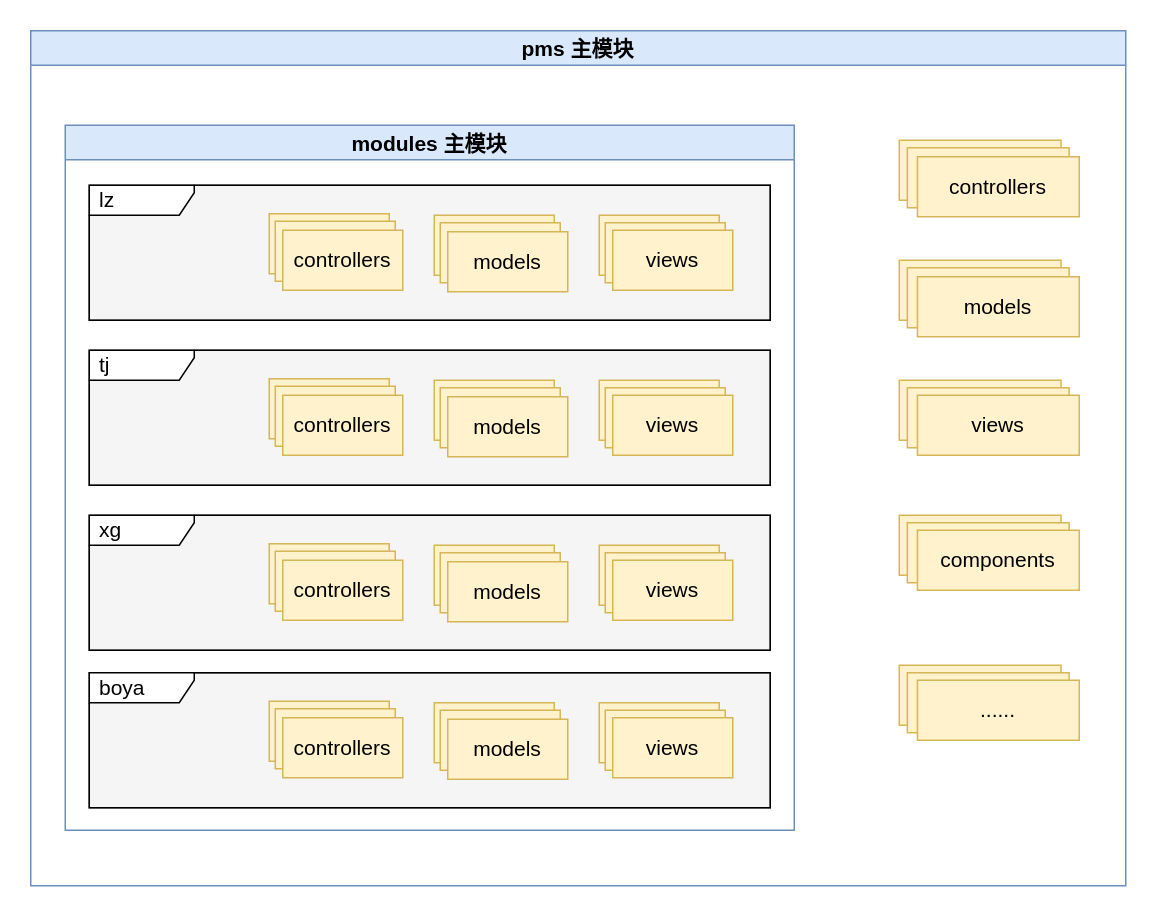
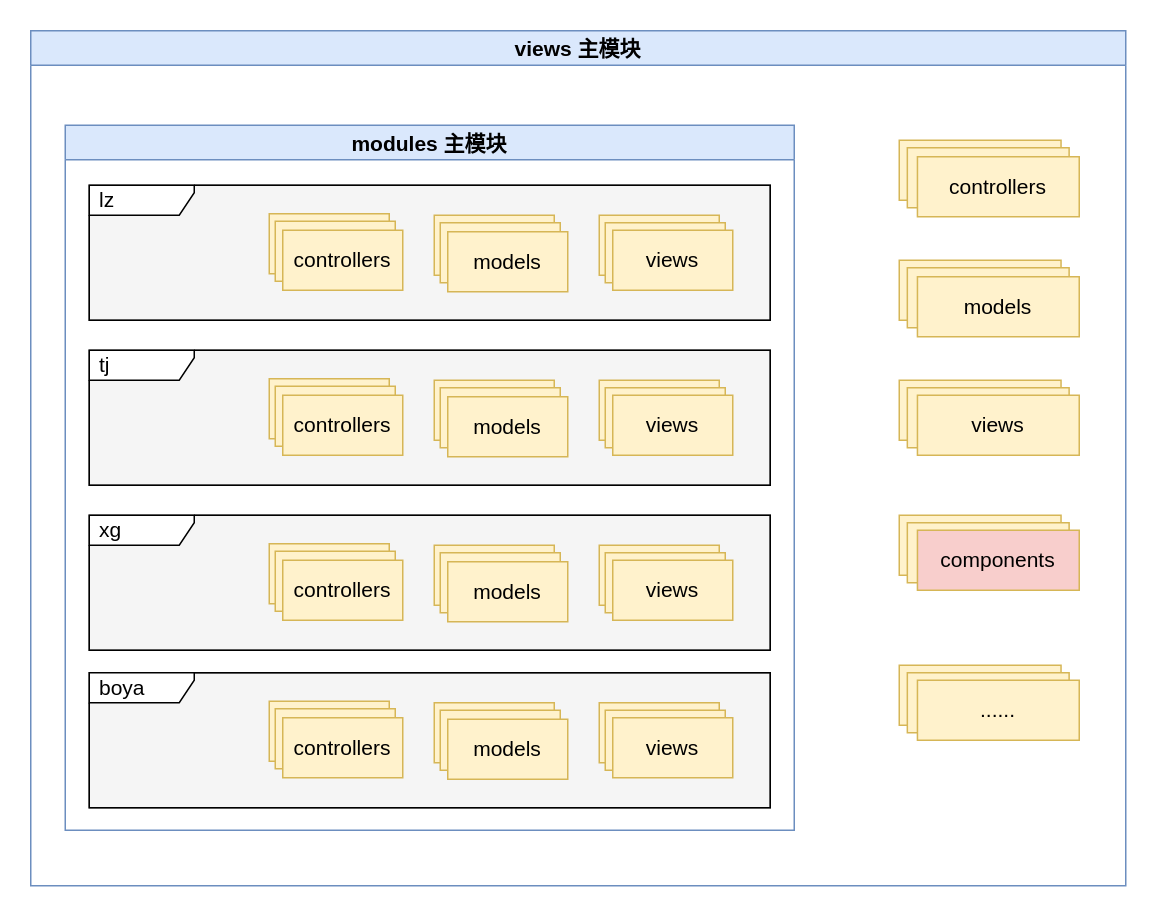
(578, 49) -> (578, 49)
(998, 560) -> (998, 560)
